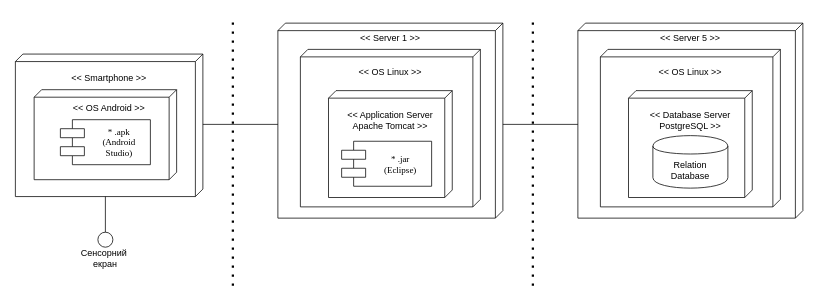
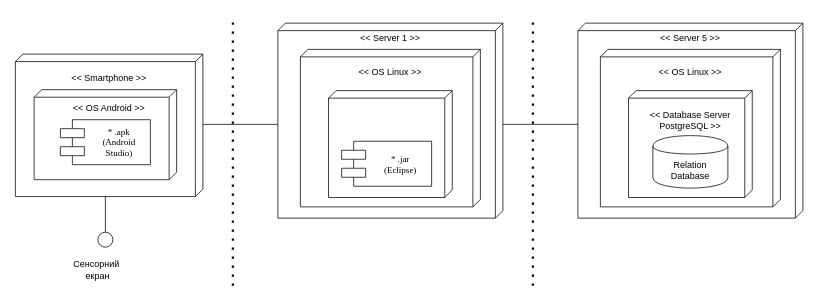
(390, 120) -> none
(105, 258) -> (98, 269)
